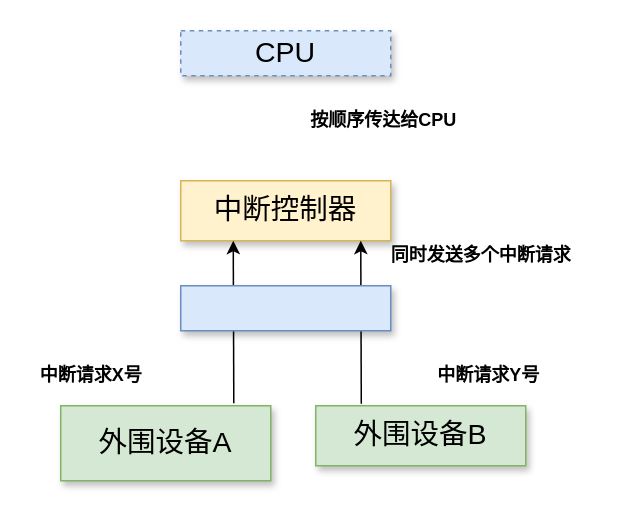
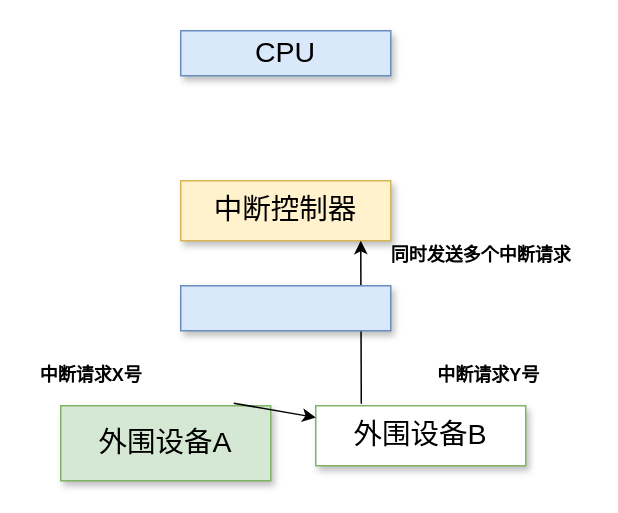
(286, 53) -> (286, 53)
(383, 121) -> none
(234, 367) -> (270, 409)
(421, 436) -> (421, 436)
